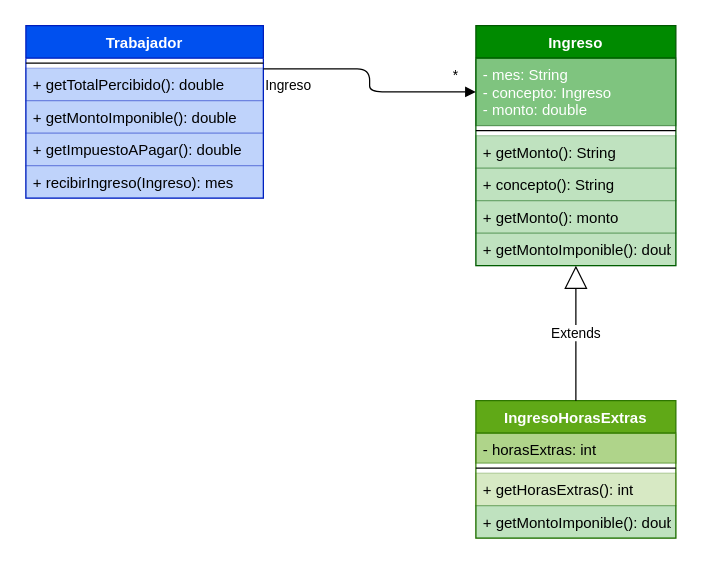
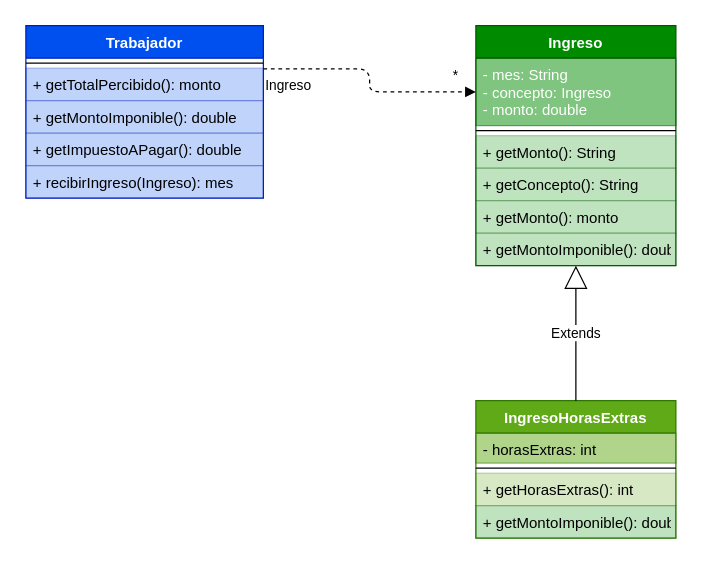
(369, 77) -> (369, 77)
(141, 85) -> (138, 85)
(559, 185) -> (571, 185)
